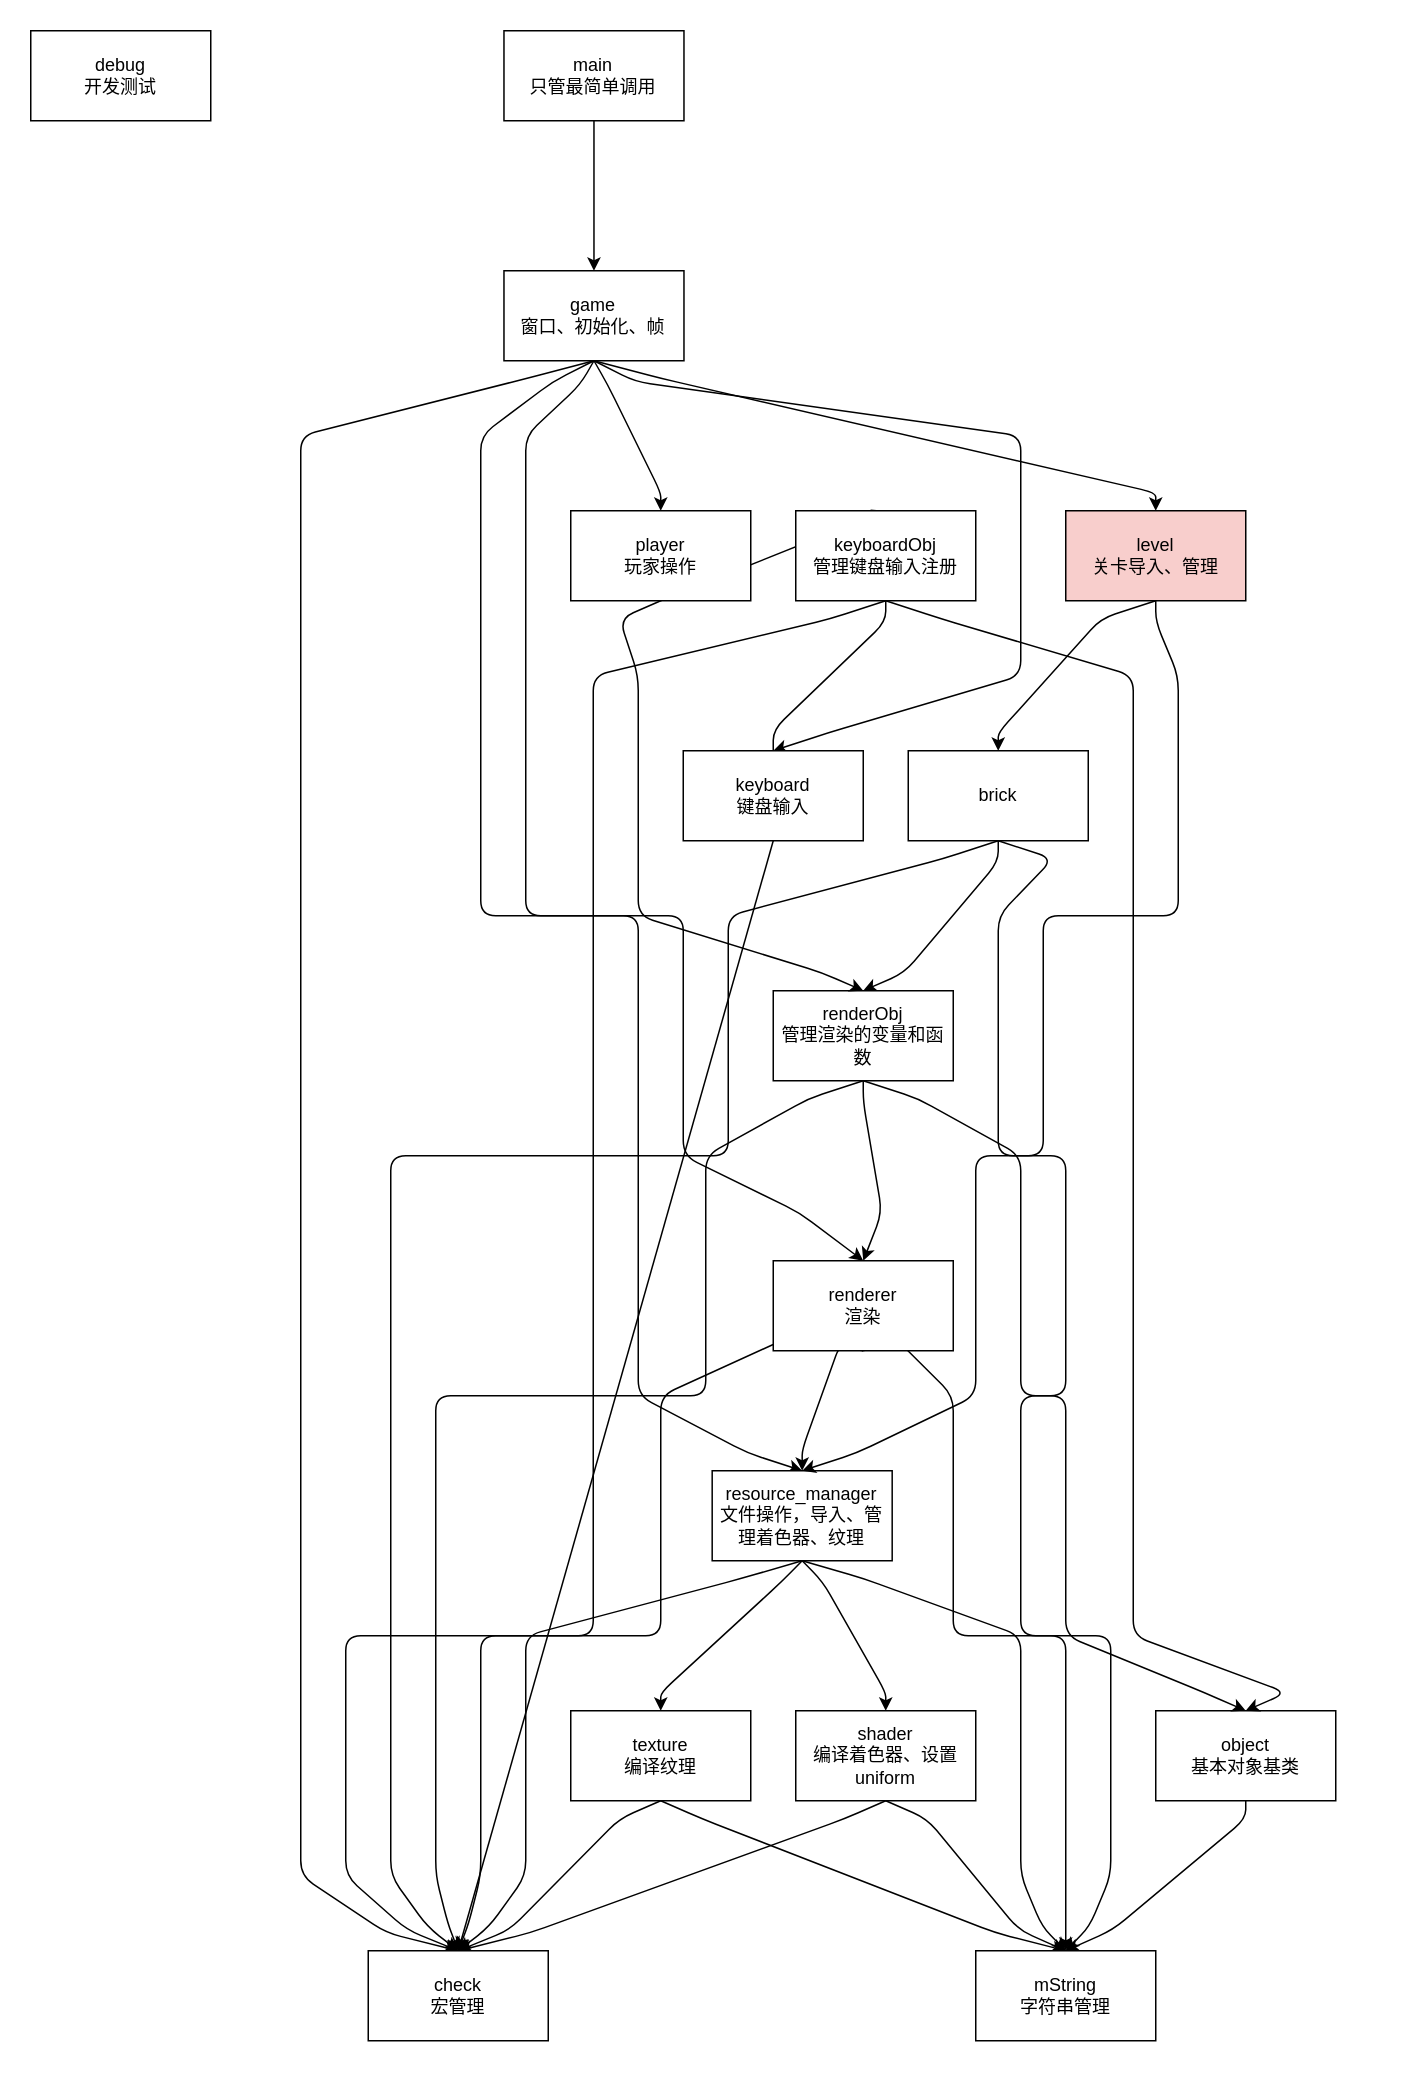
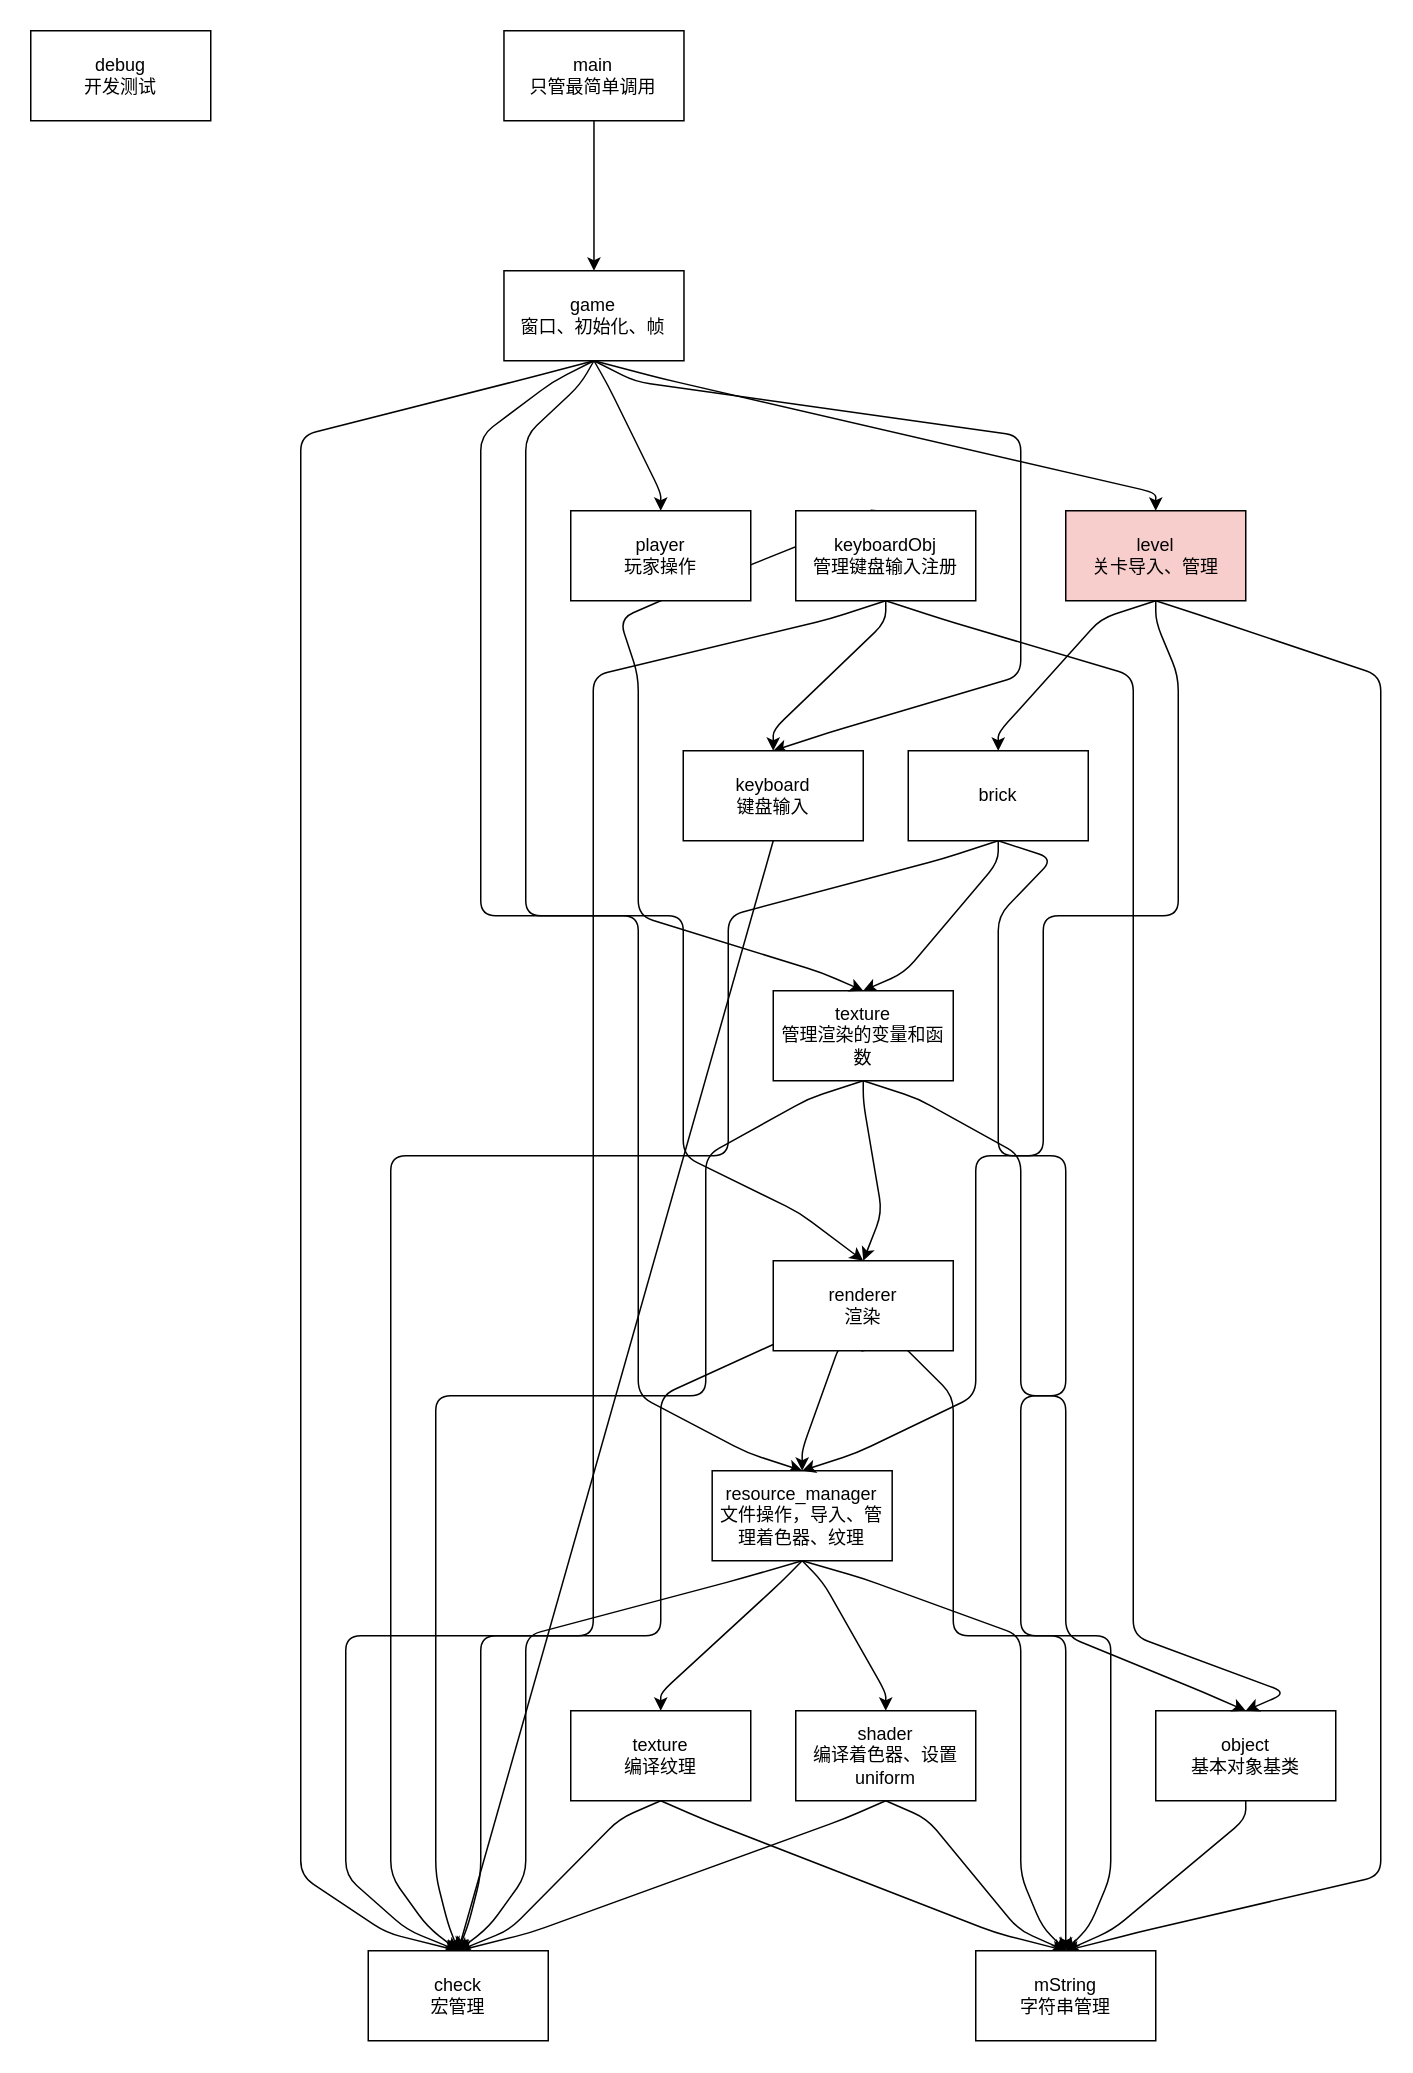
(774, 737) -> (774, 733)
(863, 1036) -> (863, 1036)
none -> (1381, 1313)
